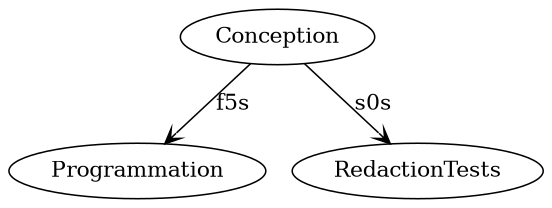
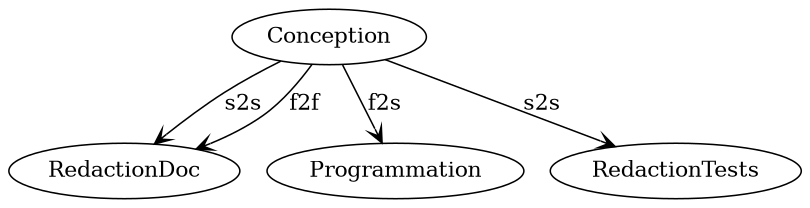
(233, 104) -> (385, 104)
(374, 104) -> (543, 104)
none -> (124, 171)
